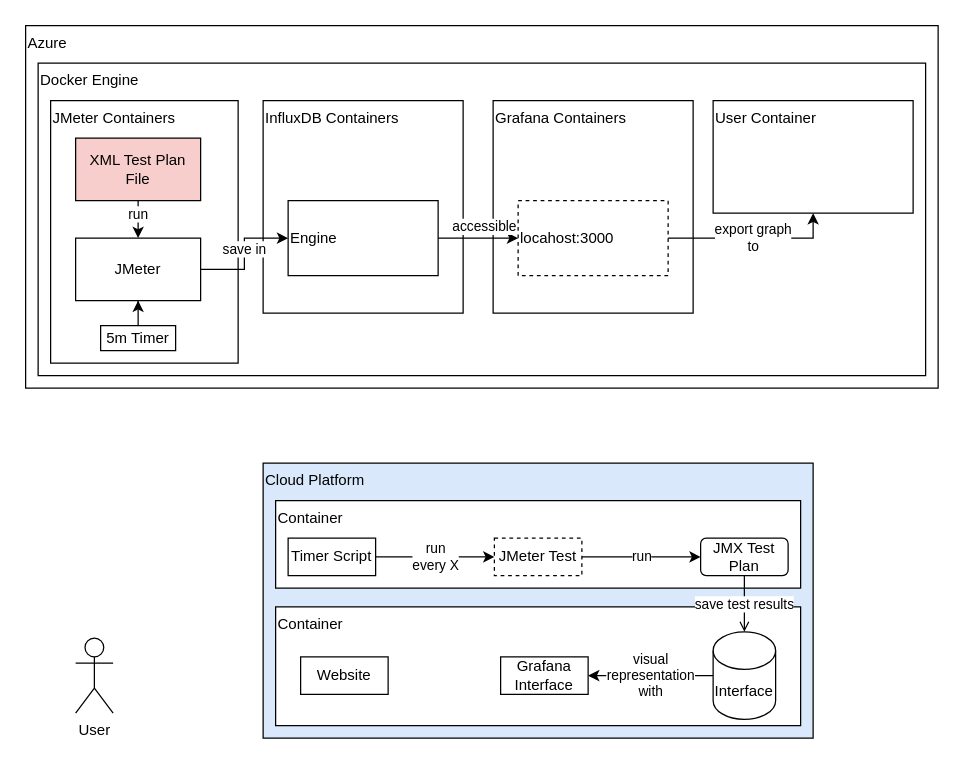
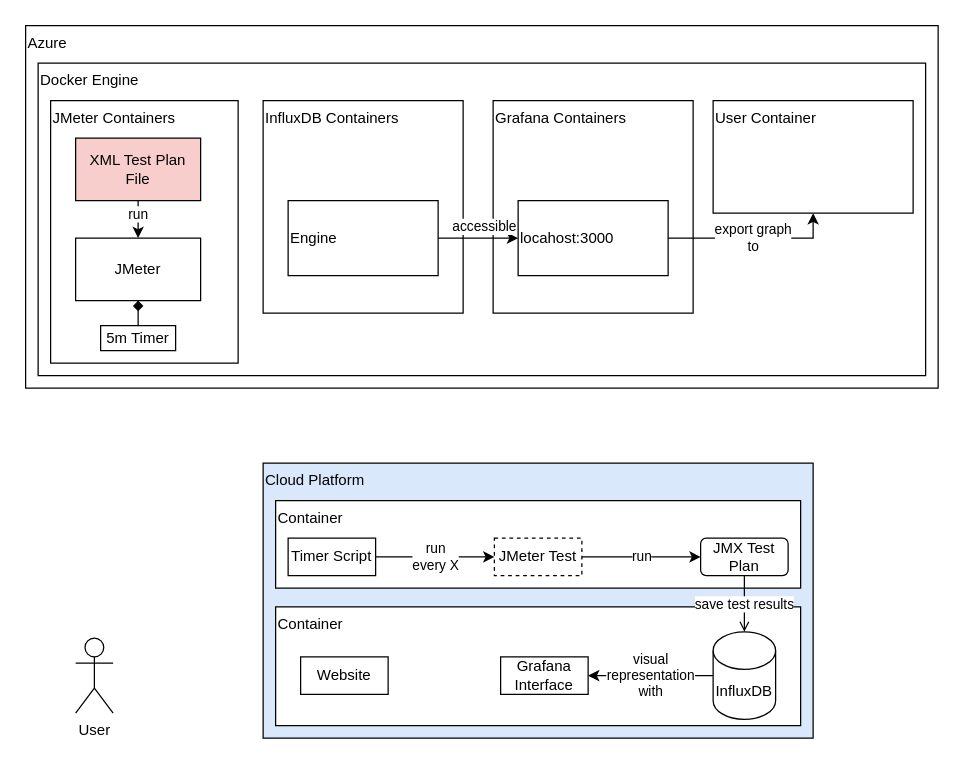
(593, 238) -> (593, 238)
(244, 258) -> none
(138, 311) -> (138, 311)
(744, 692) -> (744, 692)
